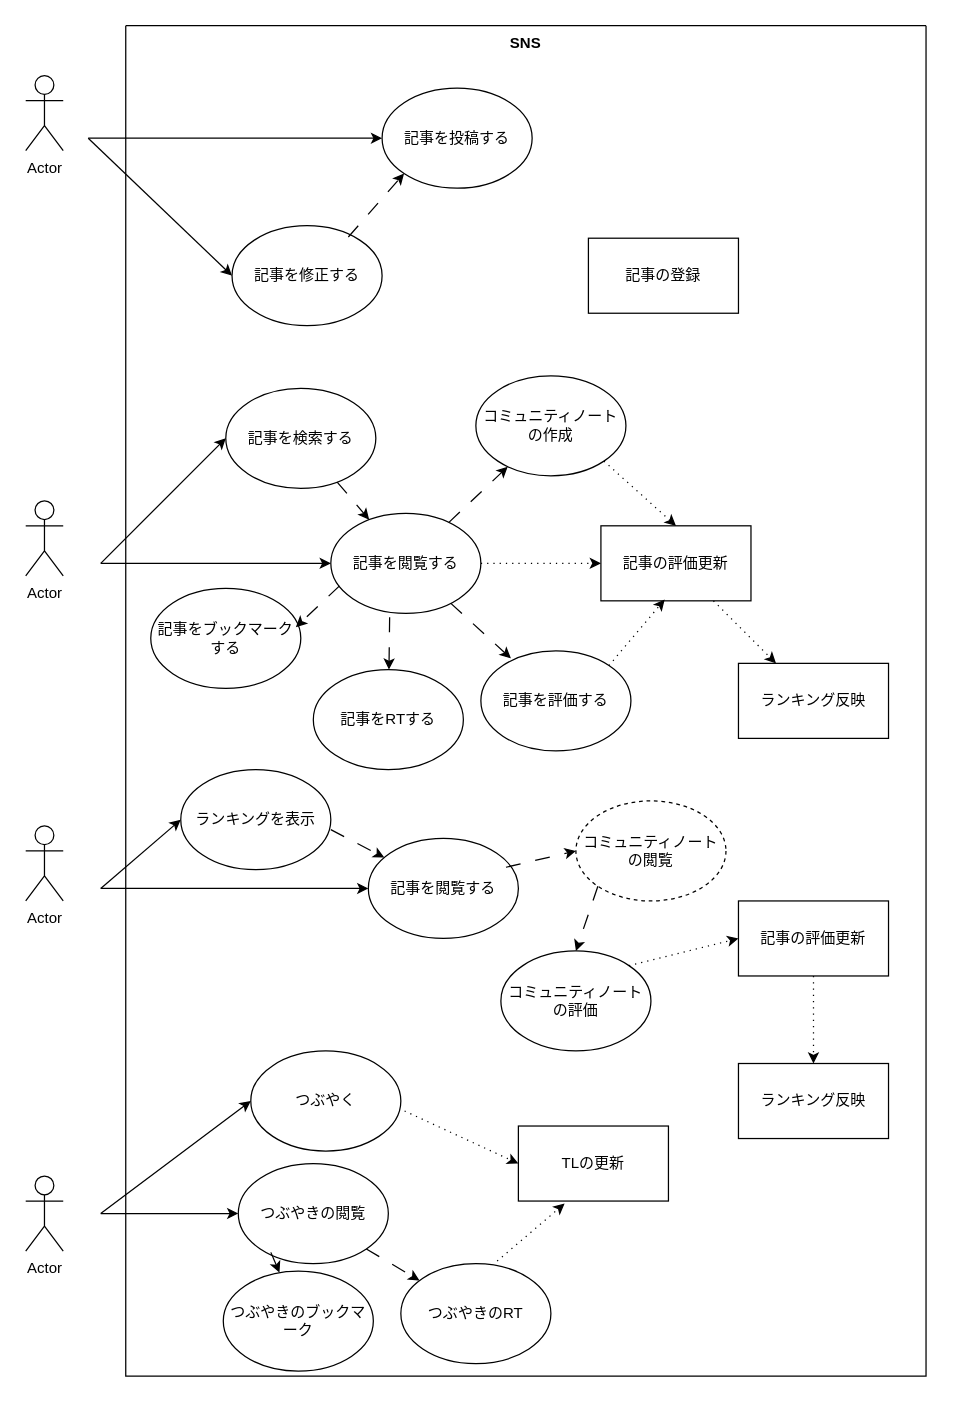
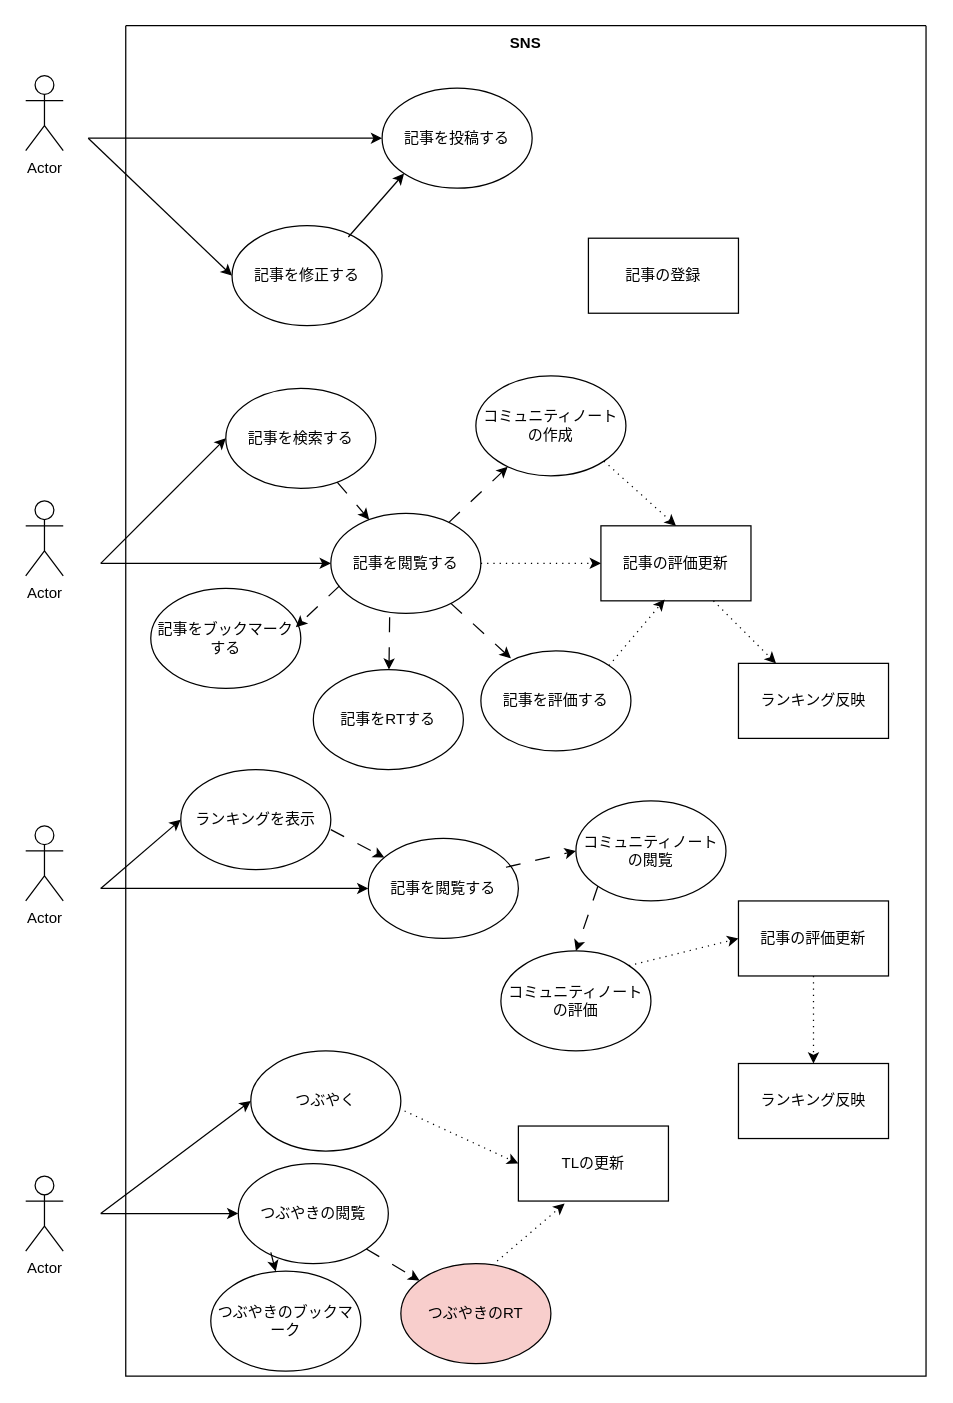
(363, 220) -> (363, 220)
(651, 851) -> (651, 851)
(476, 1313) -> (476, 1313)
(298, 1321) -> (286, 1321)
